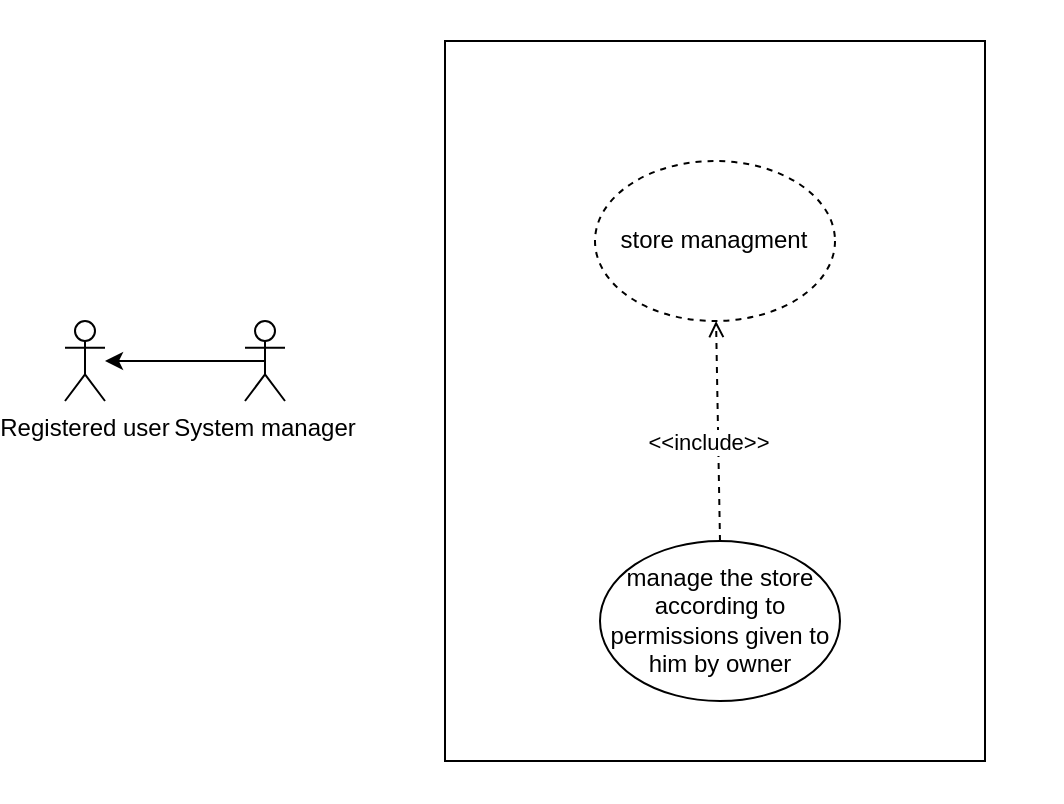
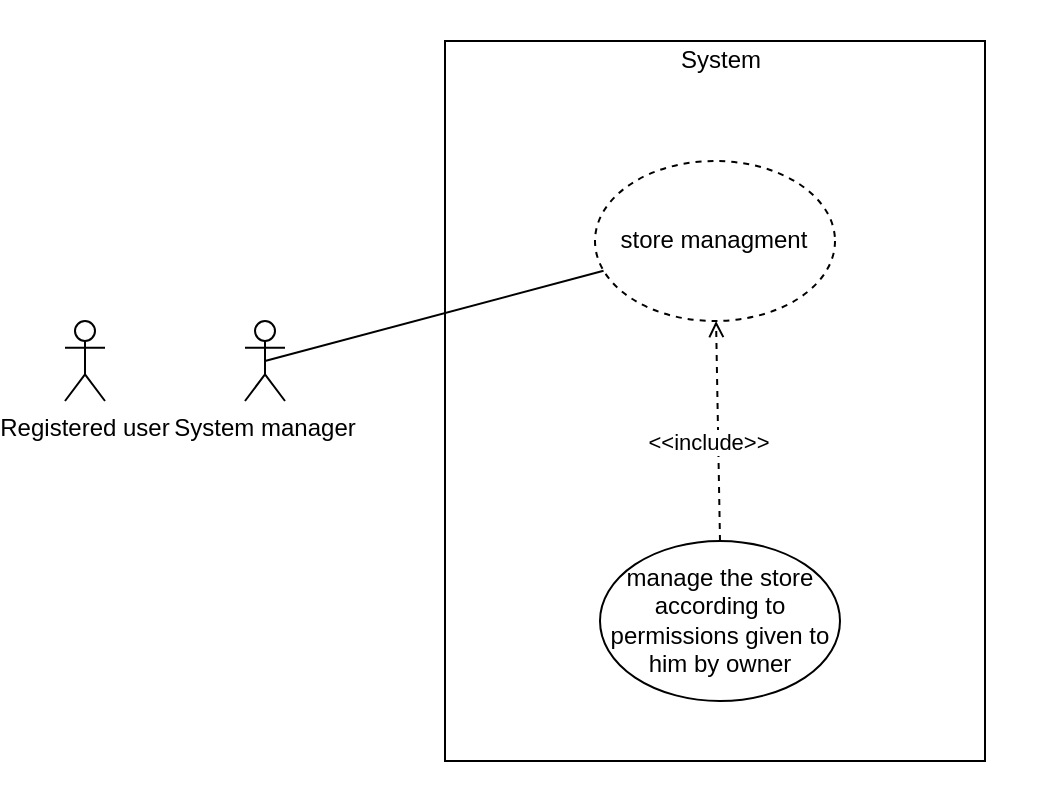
none -> (720, 61)
none -> (443, 314)
(190, 361) -> none
